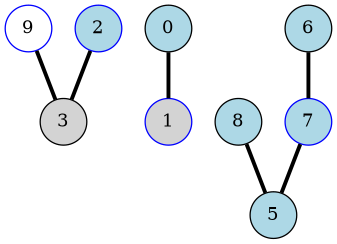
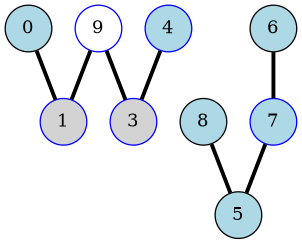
(98, 29) -> (168, 29)
none -> (81, 75)
(63, 122) -> (133, 122)
